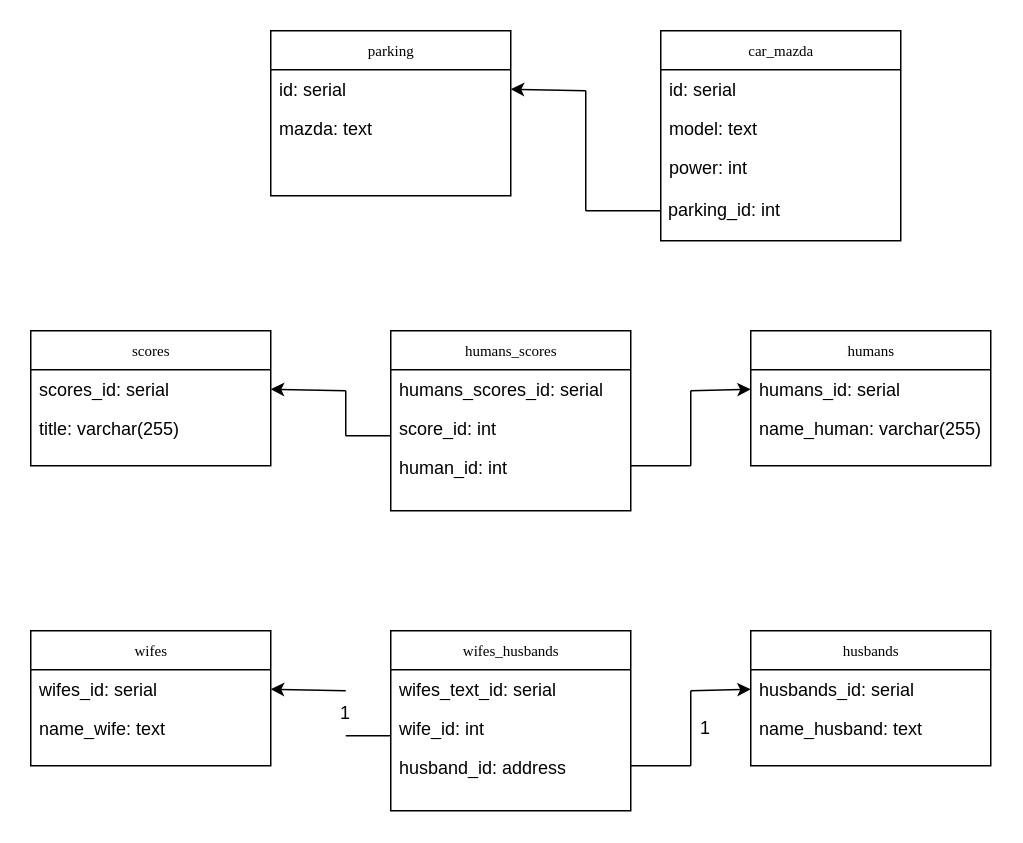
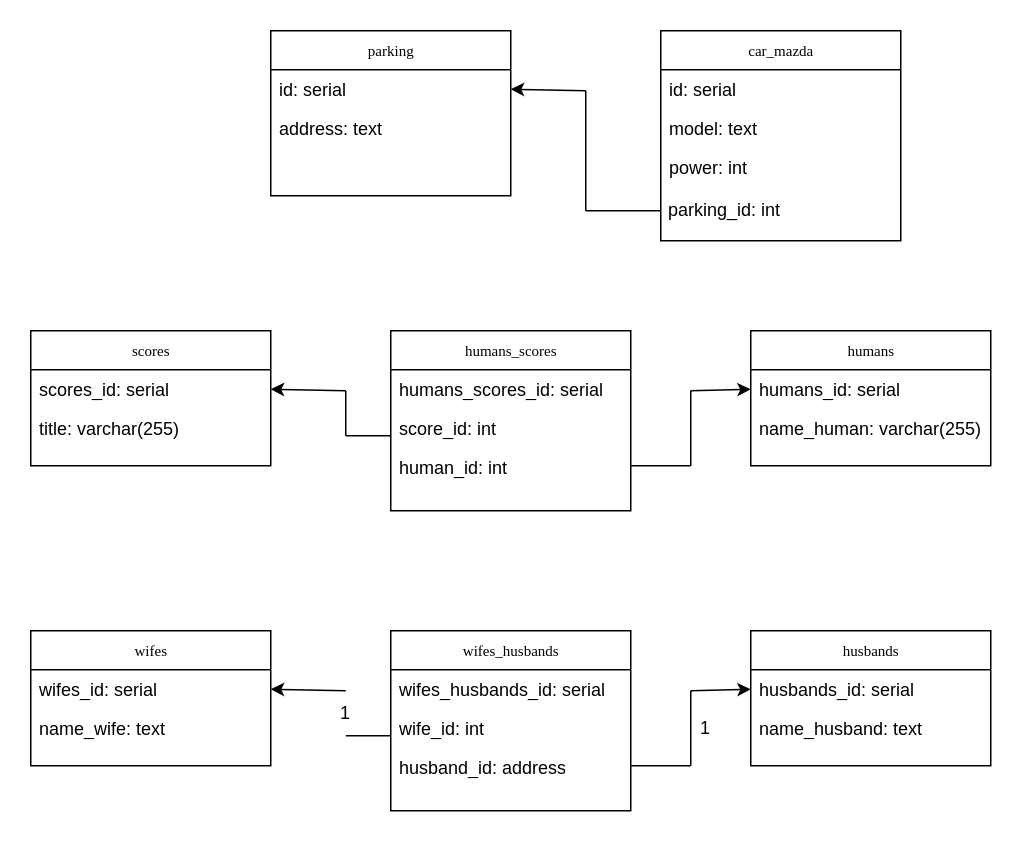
(331, 130) -> (341, 130)
(492, 691) -> (512, 691)
